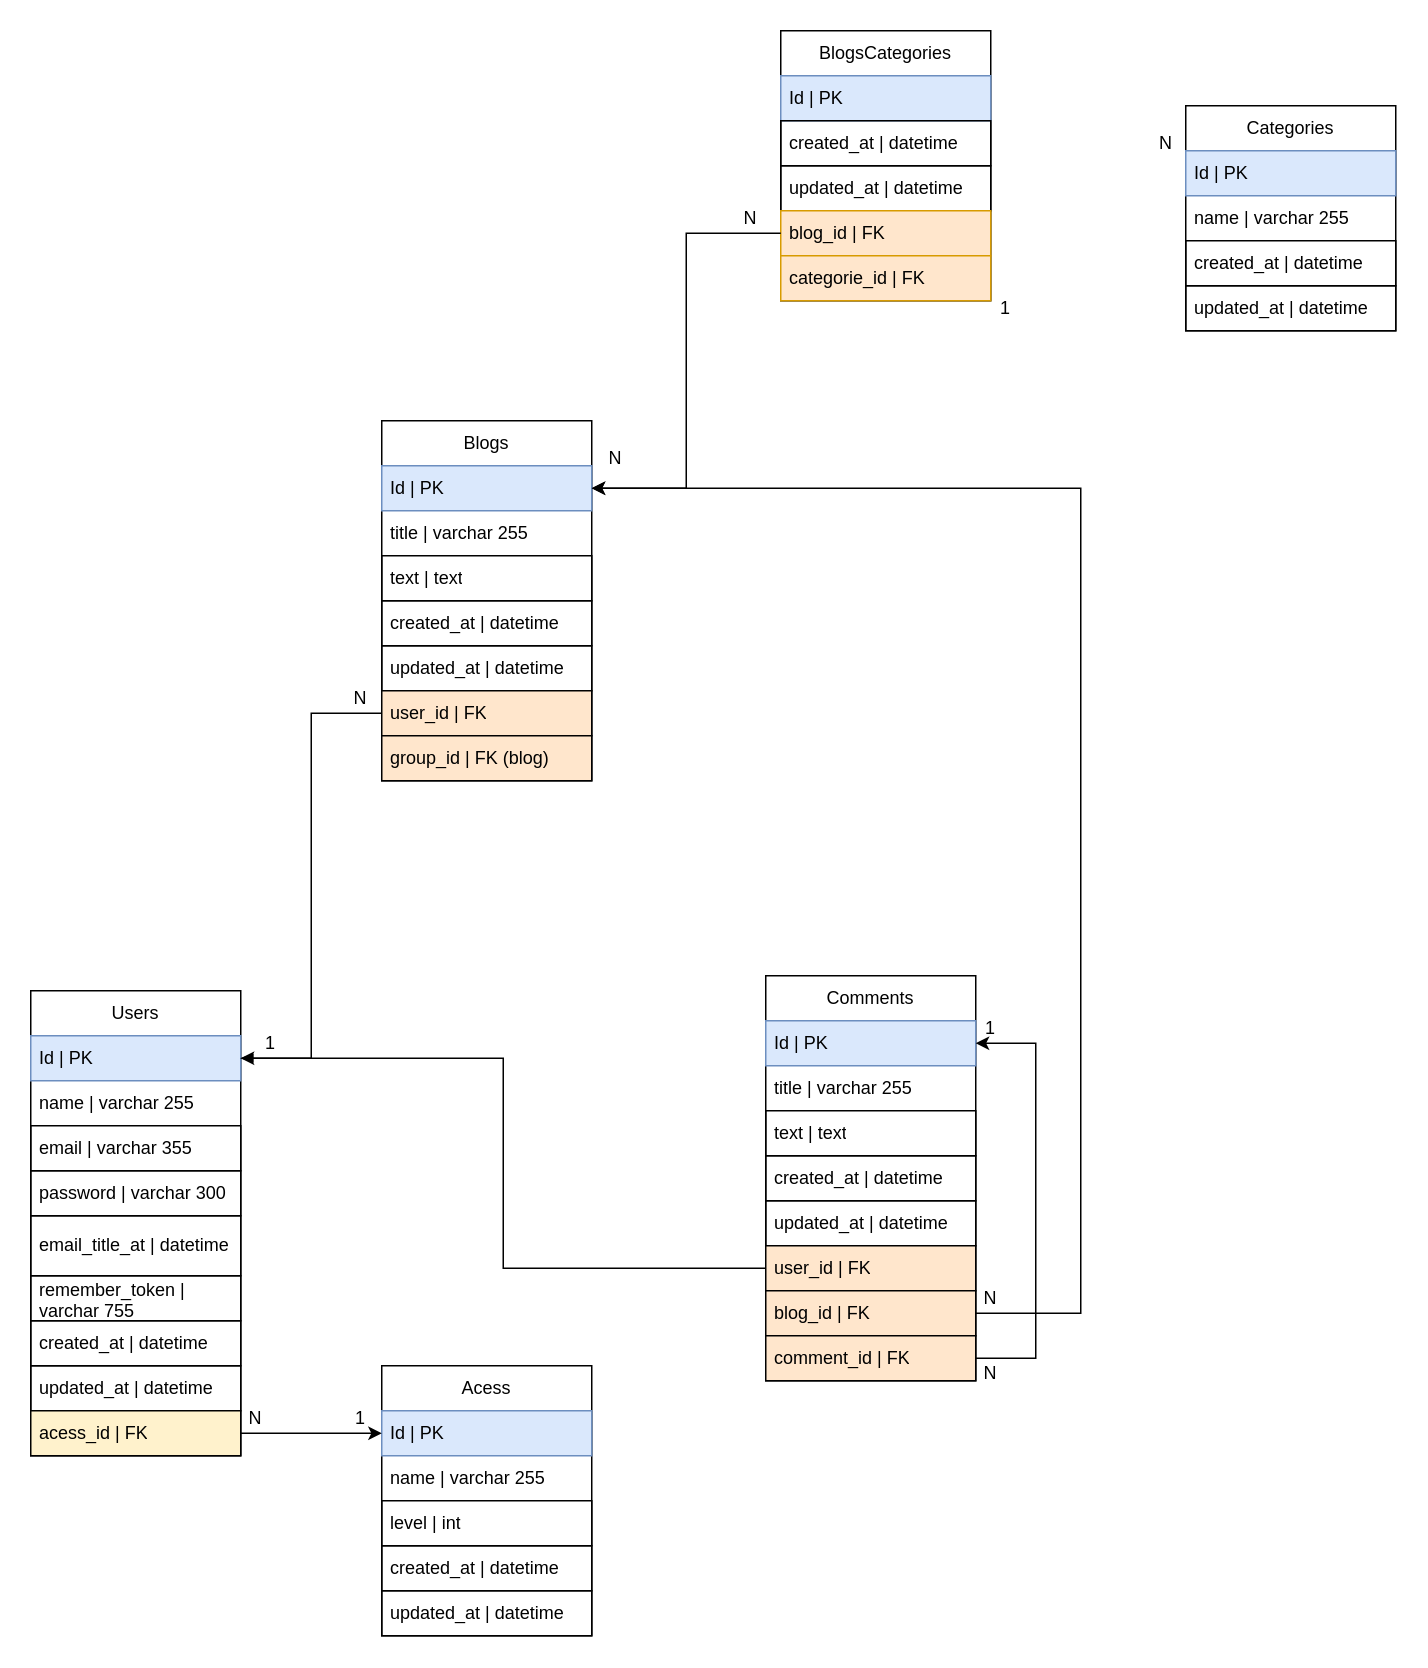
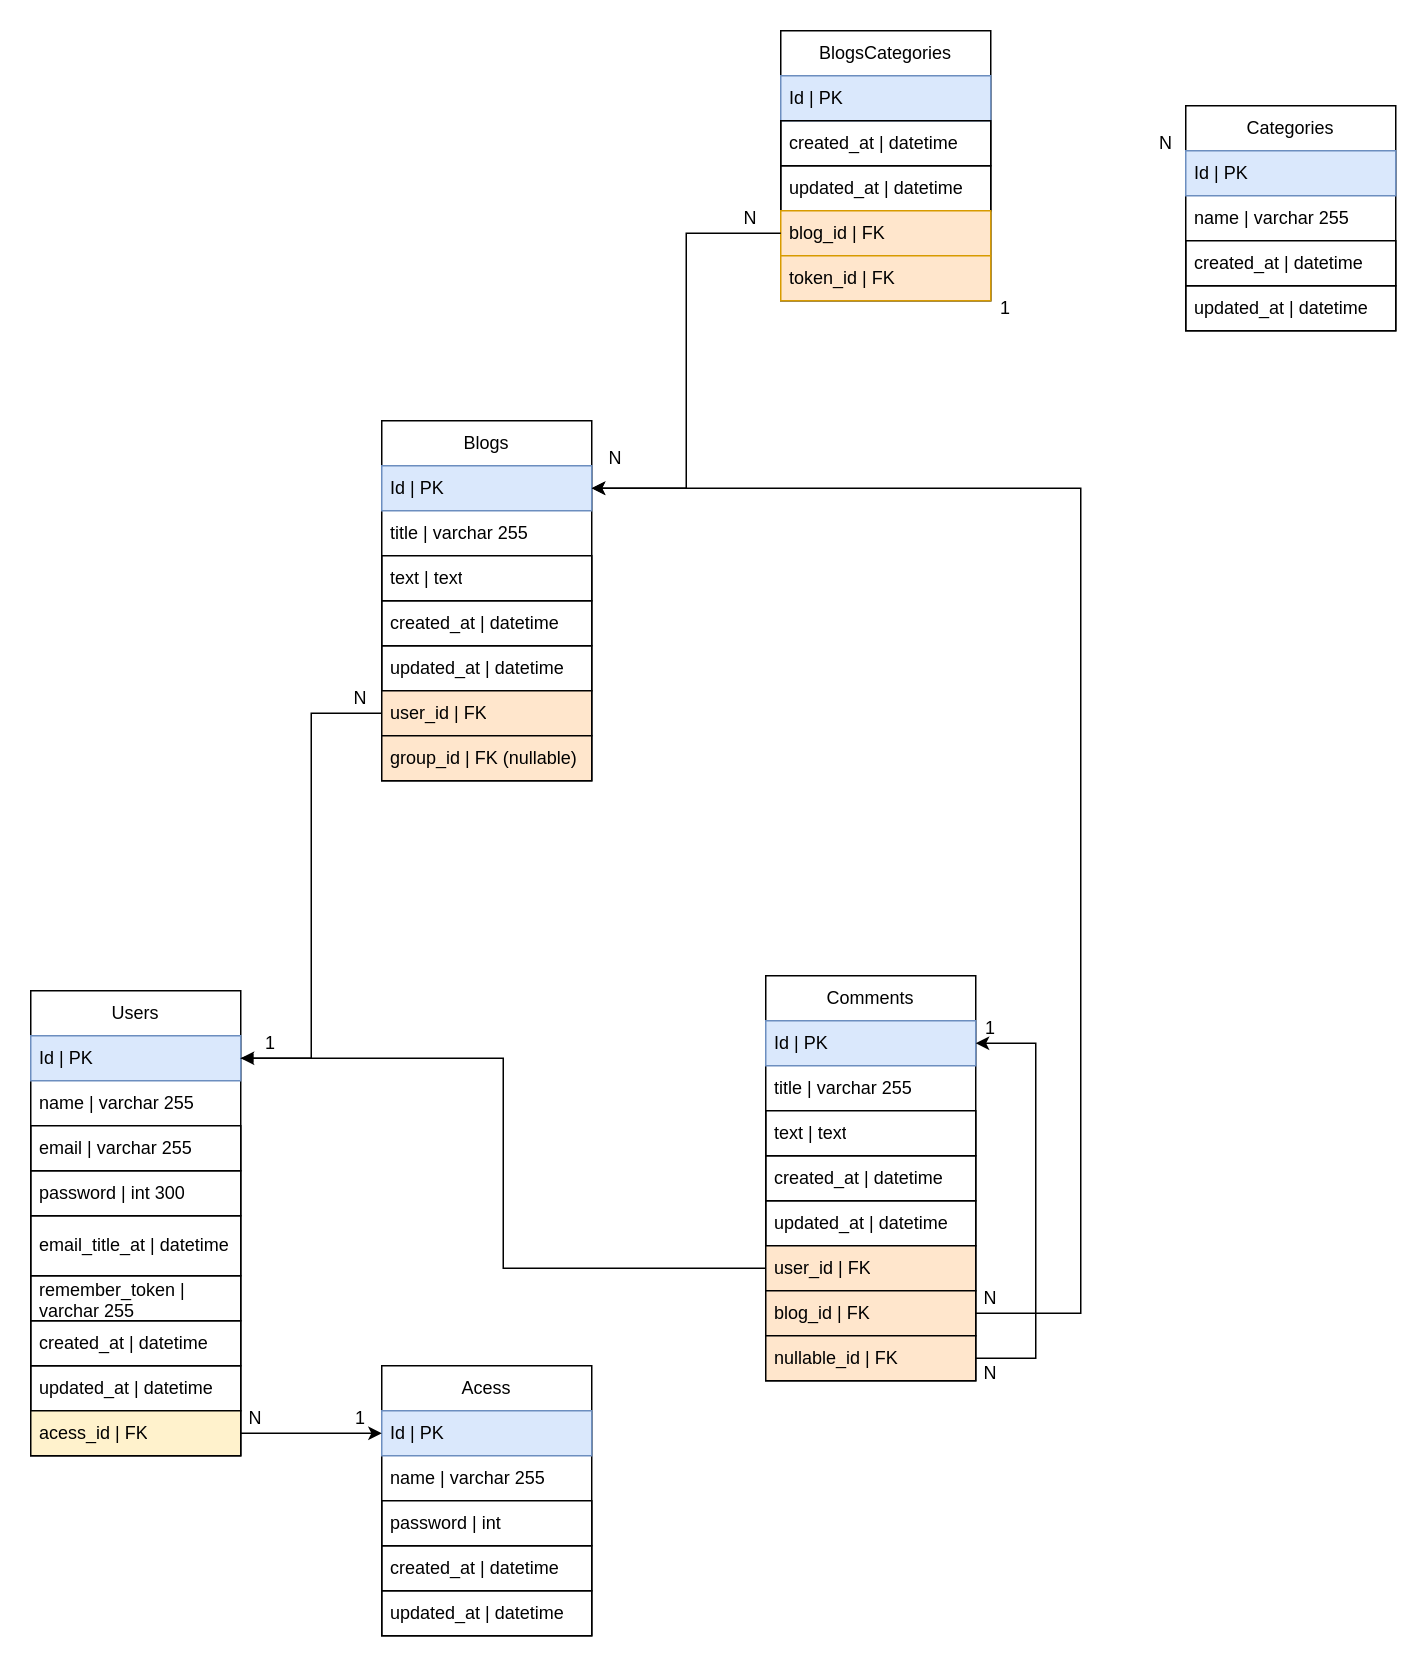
(864, 278) -> (846, 278)
(478, 758) -> (488, 758)
(121, 1148) -> (121, 1148)
(137, 1193) -> (119, 1193)
(137, 1298) -> (137, 1298)
(841, 1358) -> (839, 1358)
(432, 1523) -> (452, 1523)
